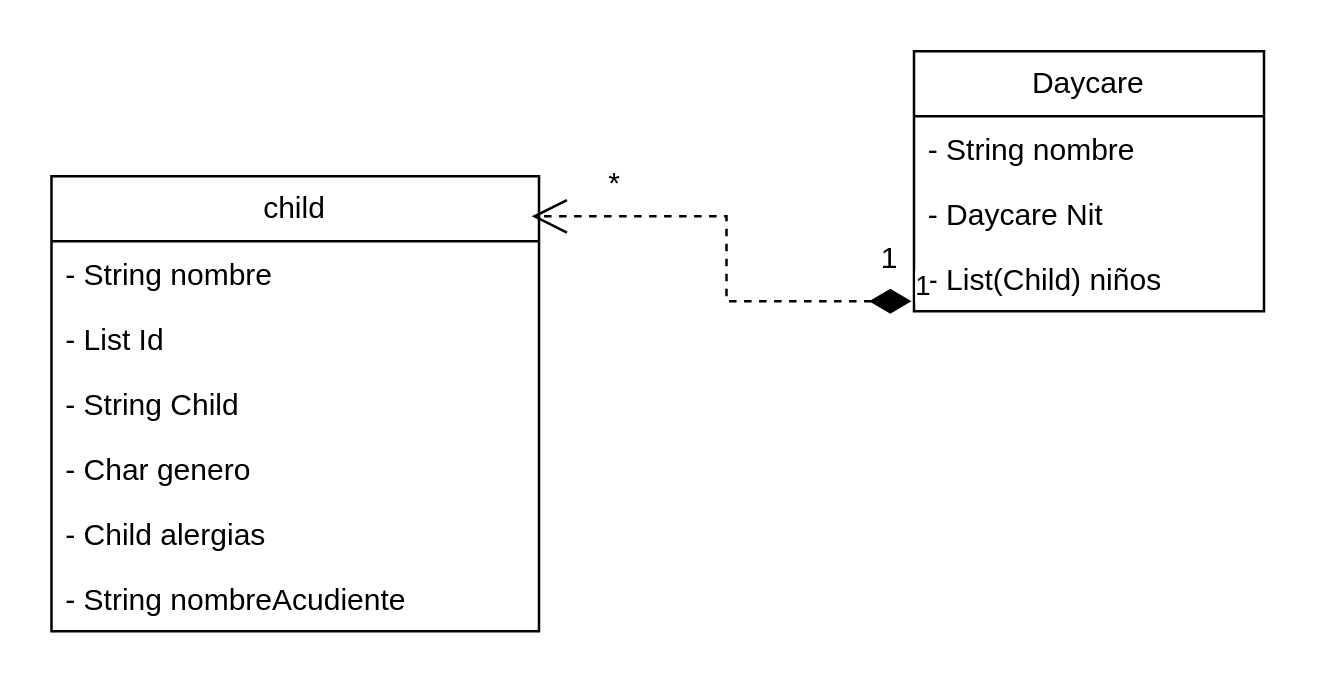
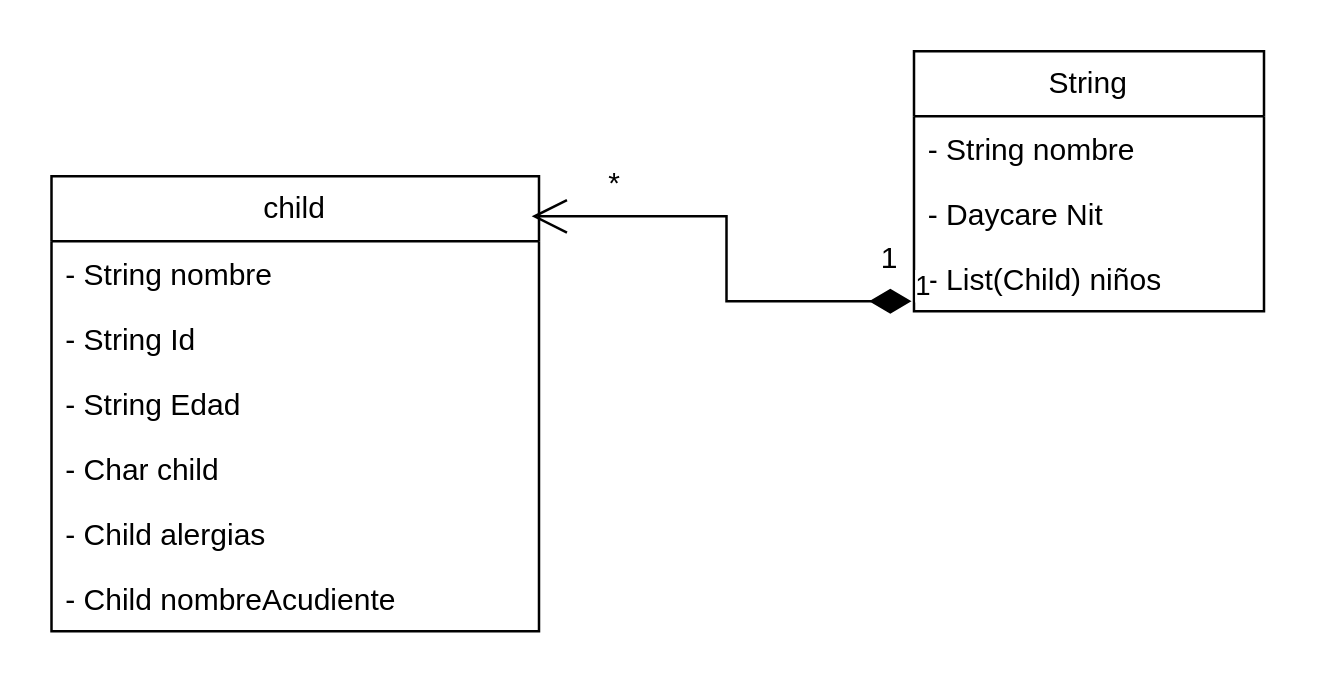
(1089, 84) -> (1089, 84)
(726, 237) -> (726, 237)
(130, 342) -> (147, 342)
(164, 407) -> (164, 407)
(168, 472) -> (151, 472)
(252, 602) -> (240, 602)
